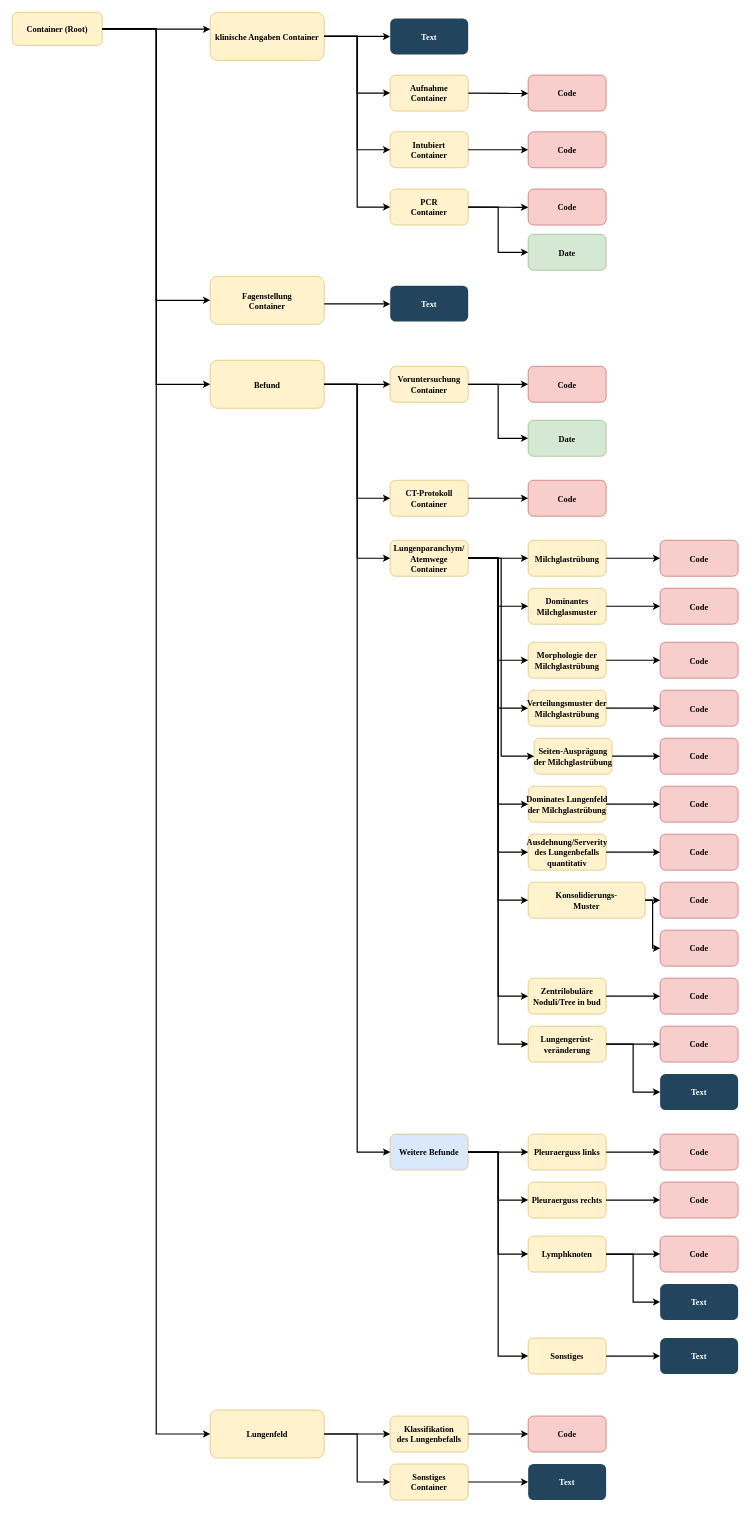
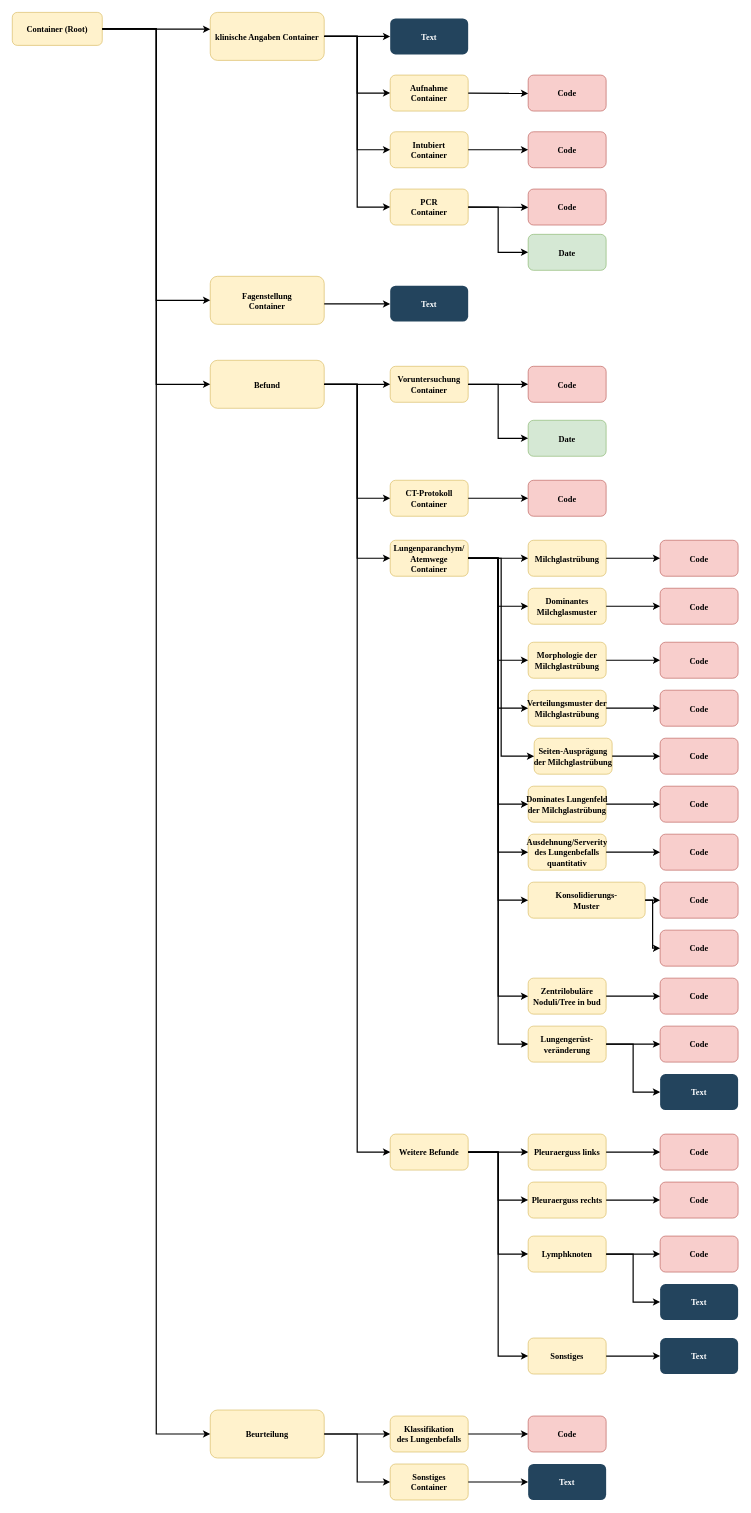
(429, 1152) -> (429, 1152)
(267, 1435) -> (267, 1435)
